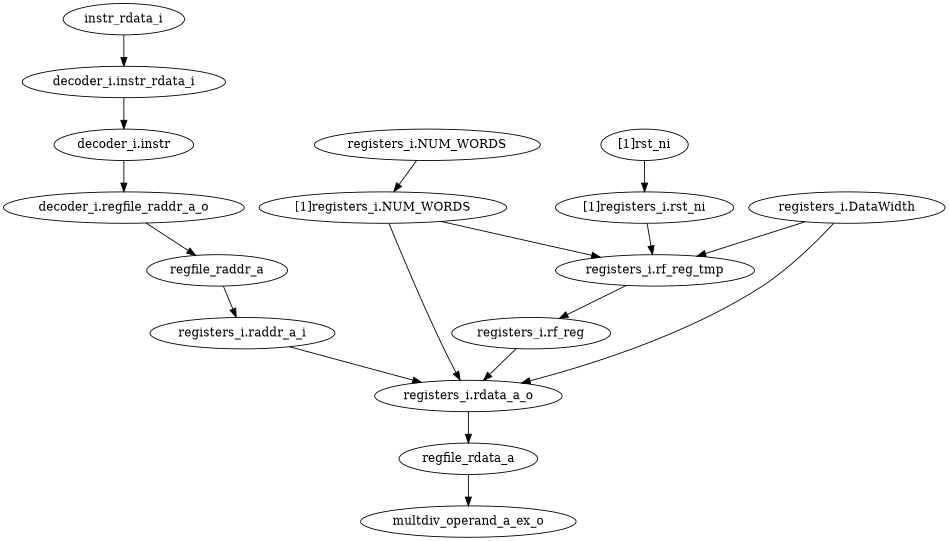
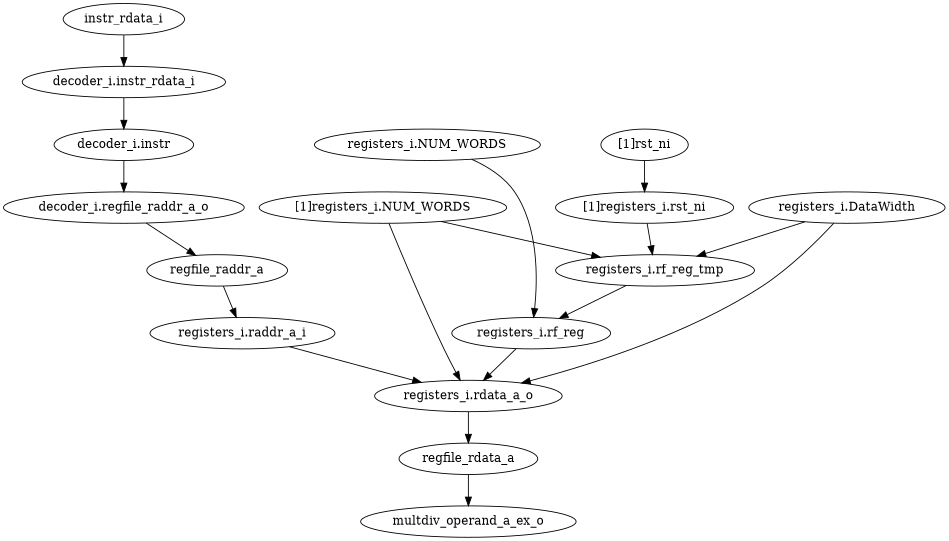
(408, 173) -> (529, 222)
